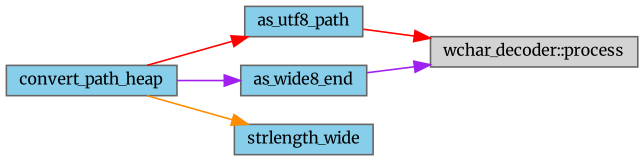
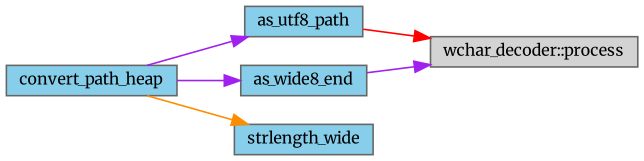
(190, 53) -> (190, 53)
